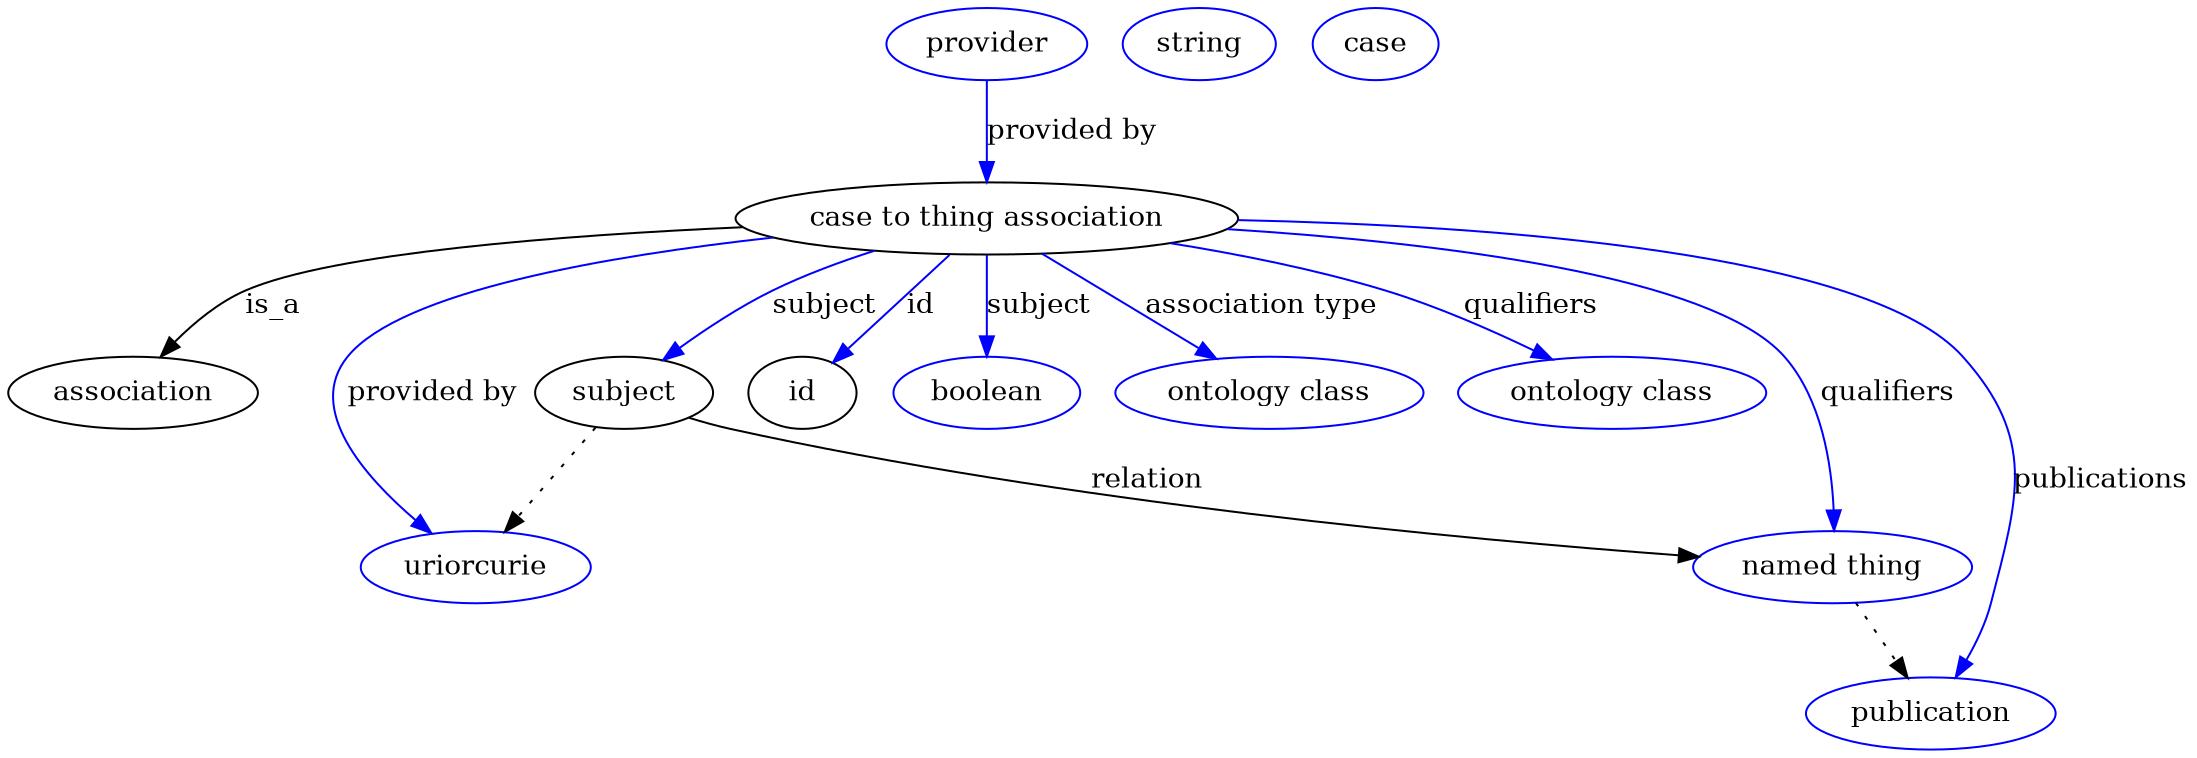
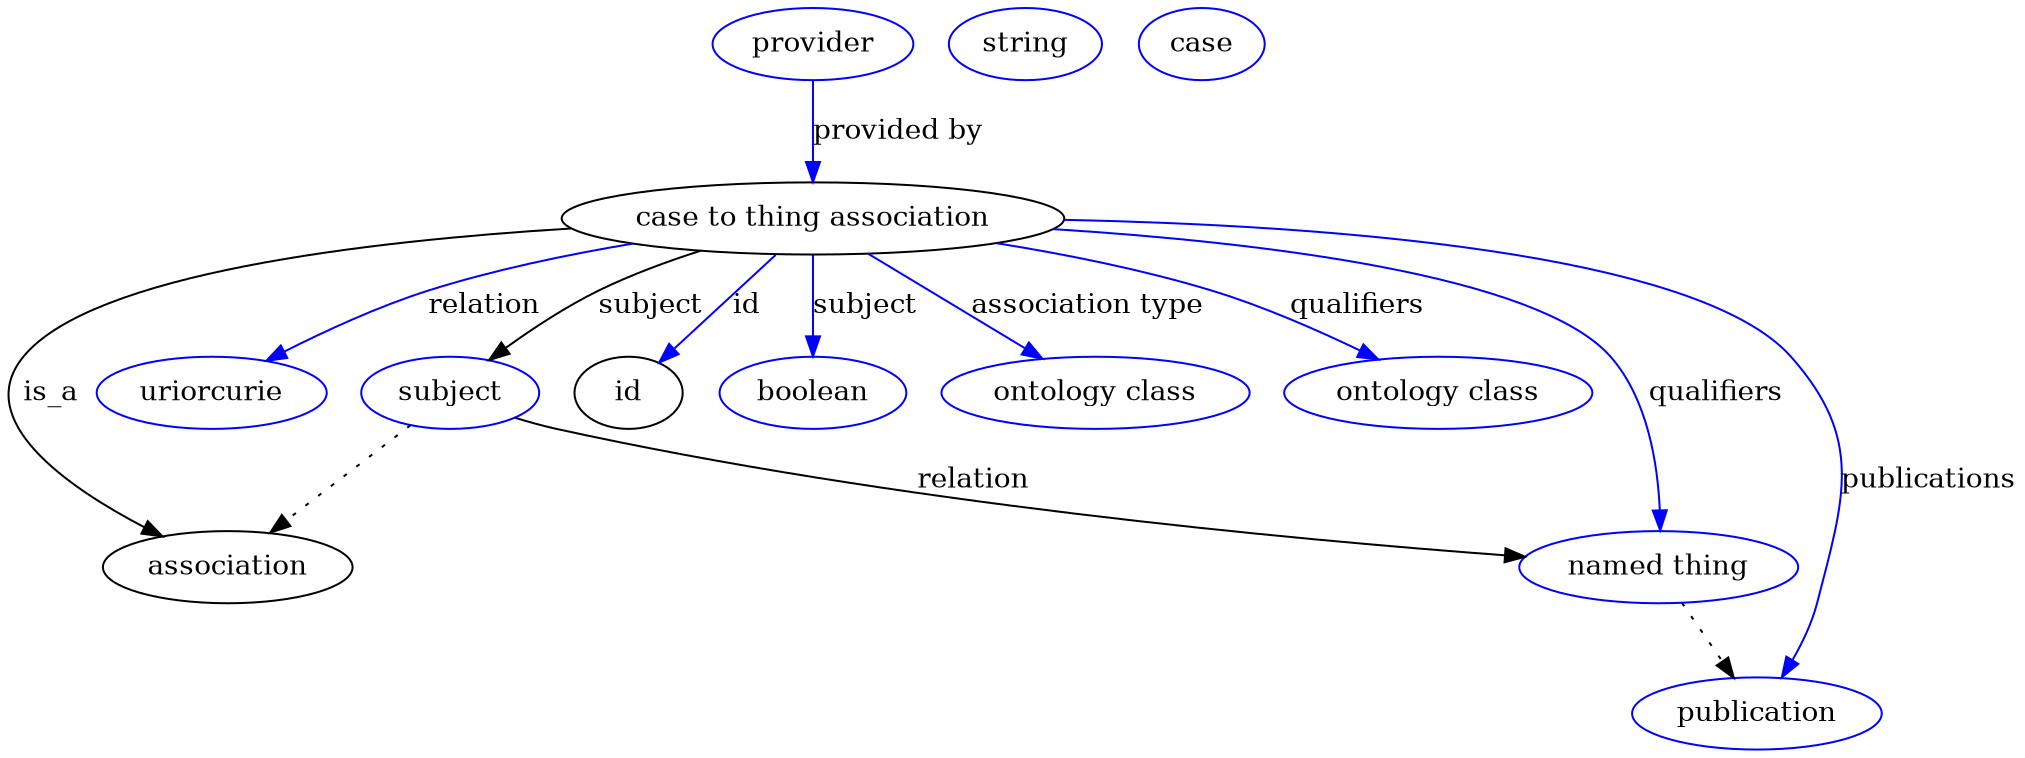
(773, 290) -> (599, 290)
(433, 393) -> (484, 306)
(624, 393) -> (450, 393)
(557, 472) -> (348, 473)
